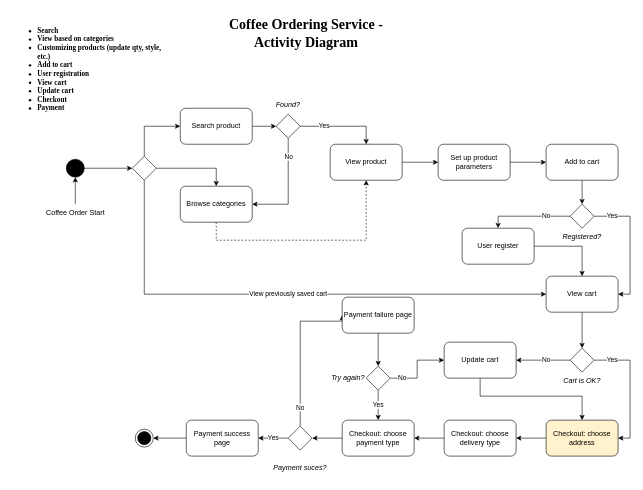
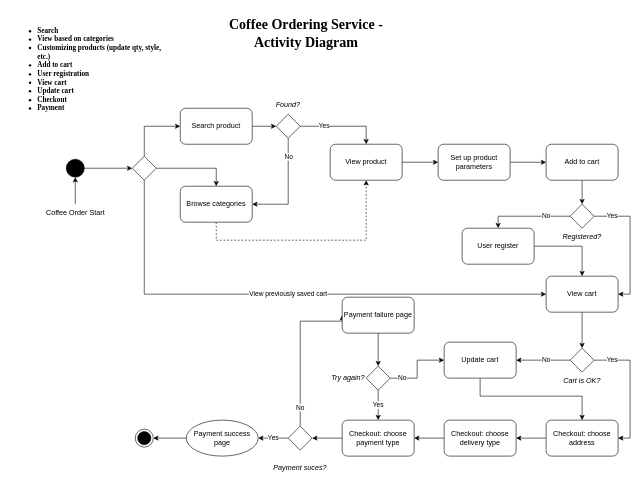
(222, 438) -> (222, 438)
(582, 438) -> (582, 438)
